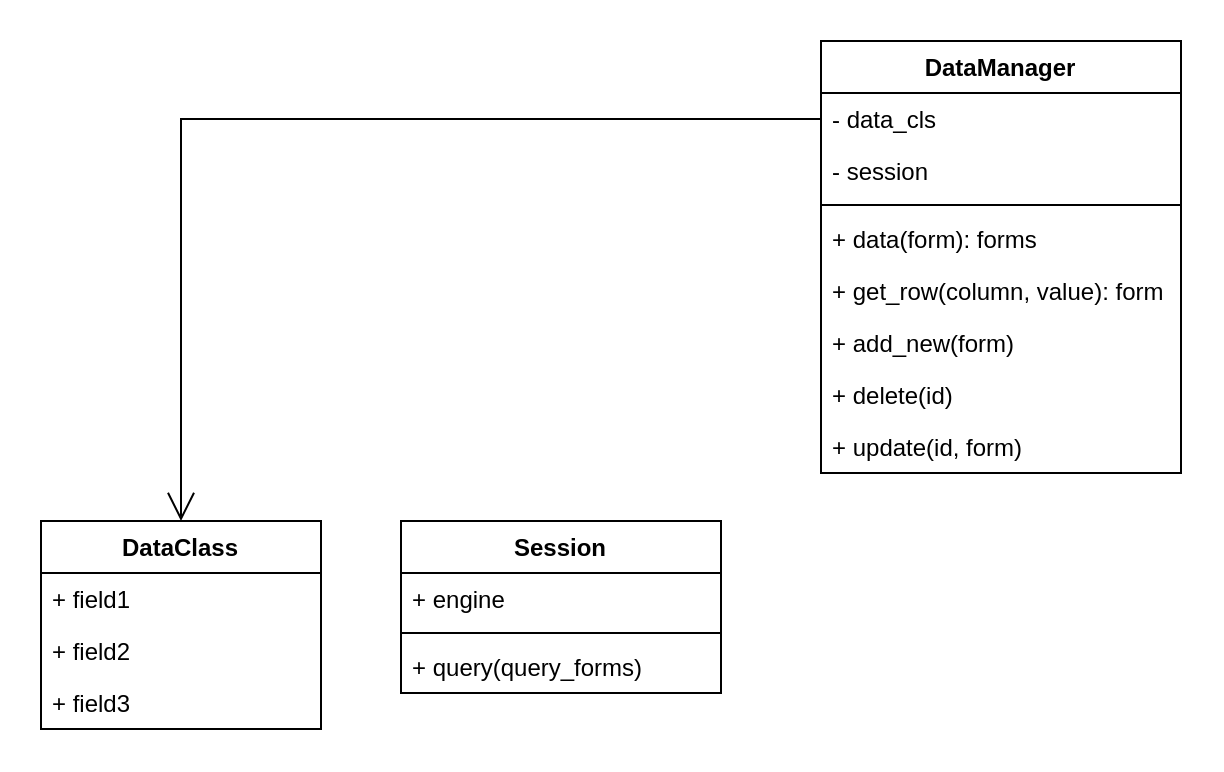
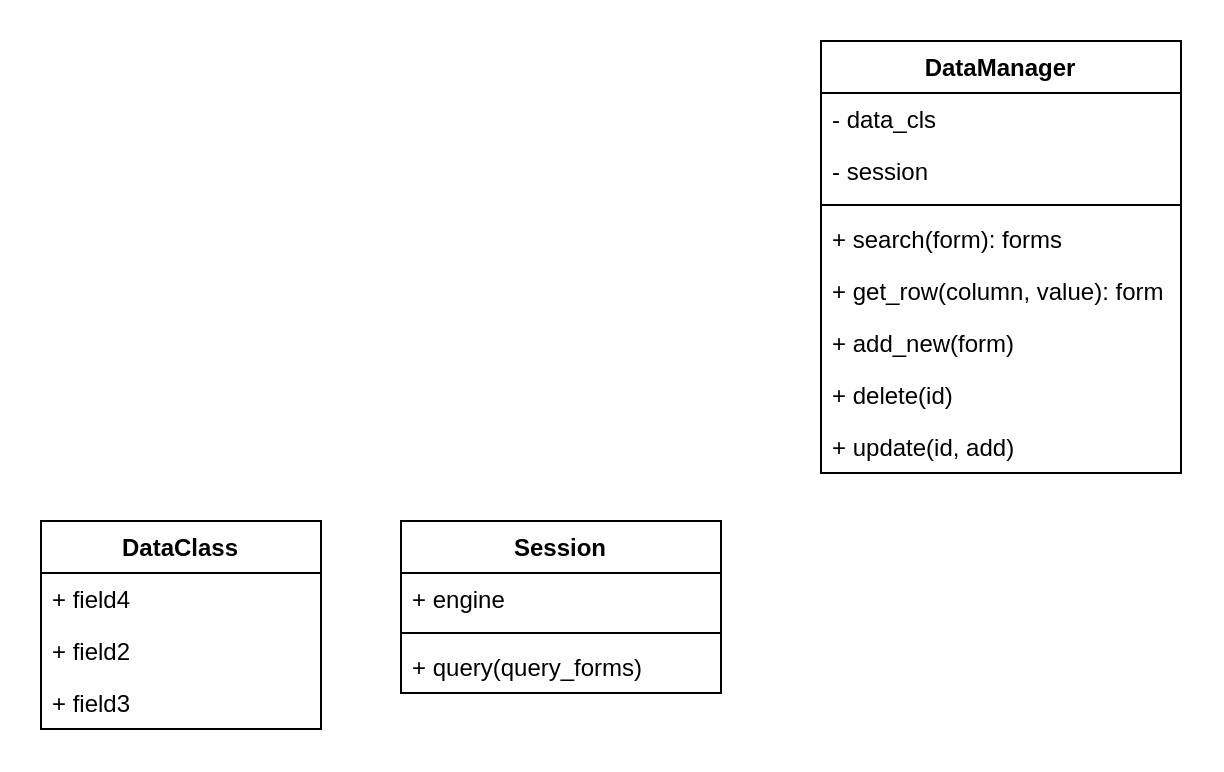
(301, 119) -> none
(950, 240) -> (964, 240)
(940, 448) -> (934, 448)
(96, 600) -> (96, 600)
